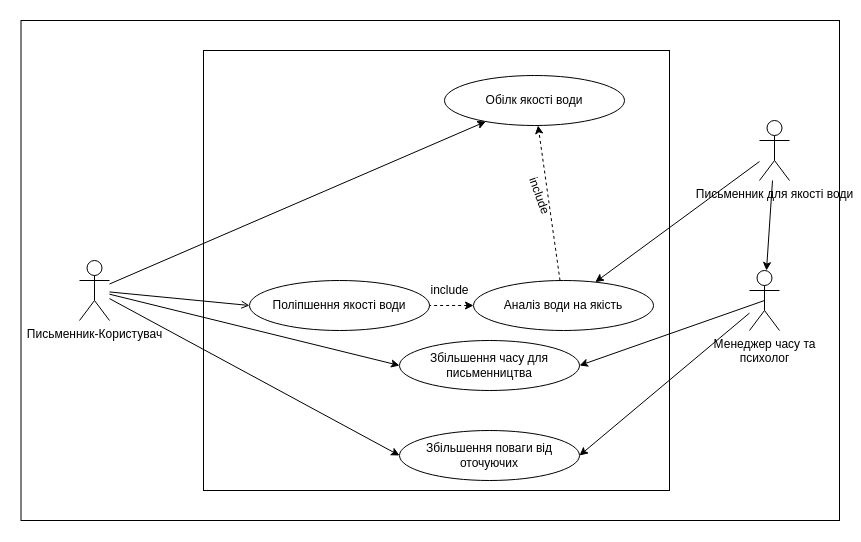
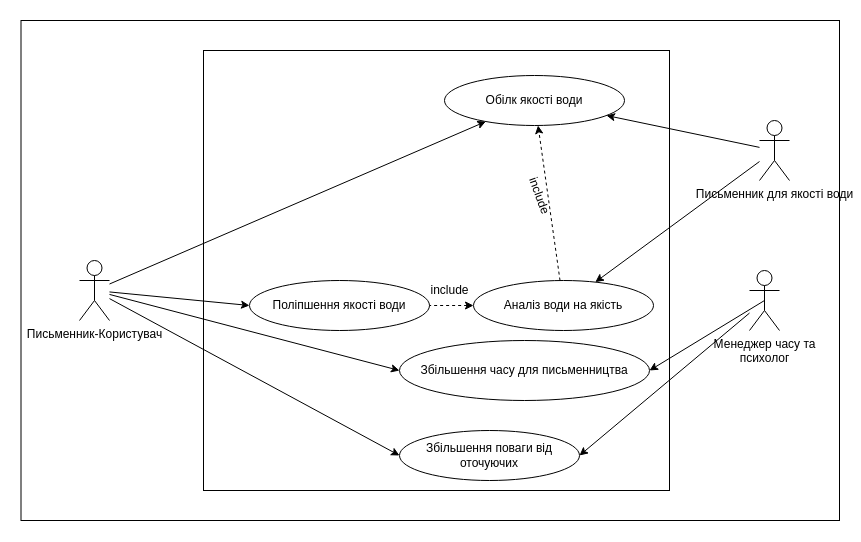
(770, 222) -> (687, 132)
(243, 305) -> (241, 305)
(490, 366) -> (525, 371)
